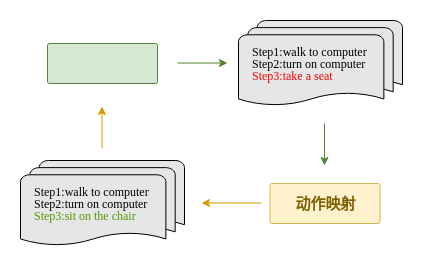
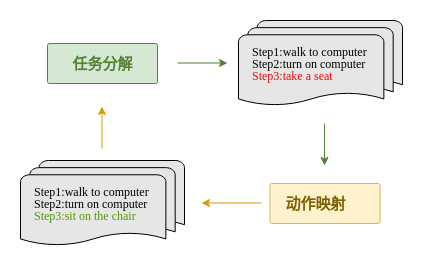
none -> (103, 64)
(325, 204) -> (315, 204)
